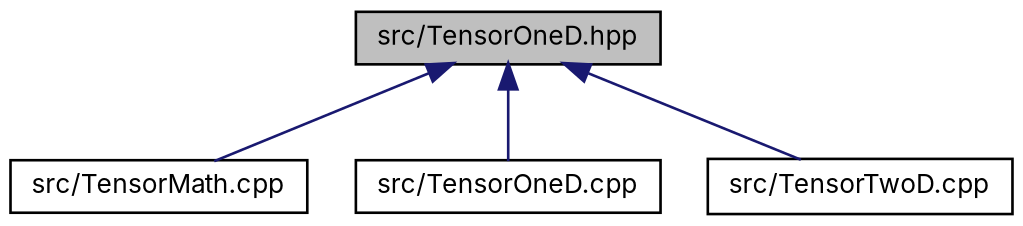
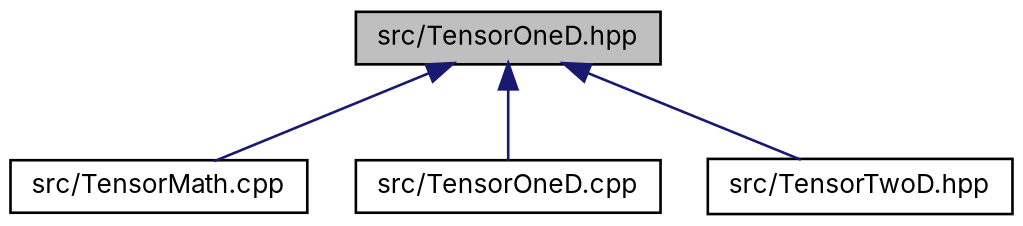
(860, 186) -> (860, 186)
